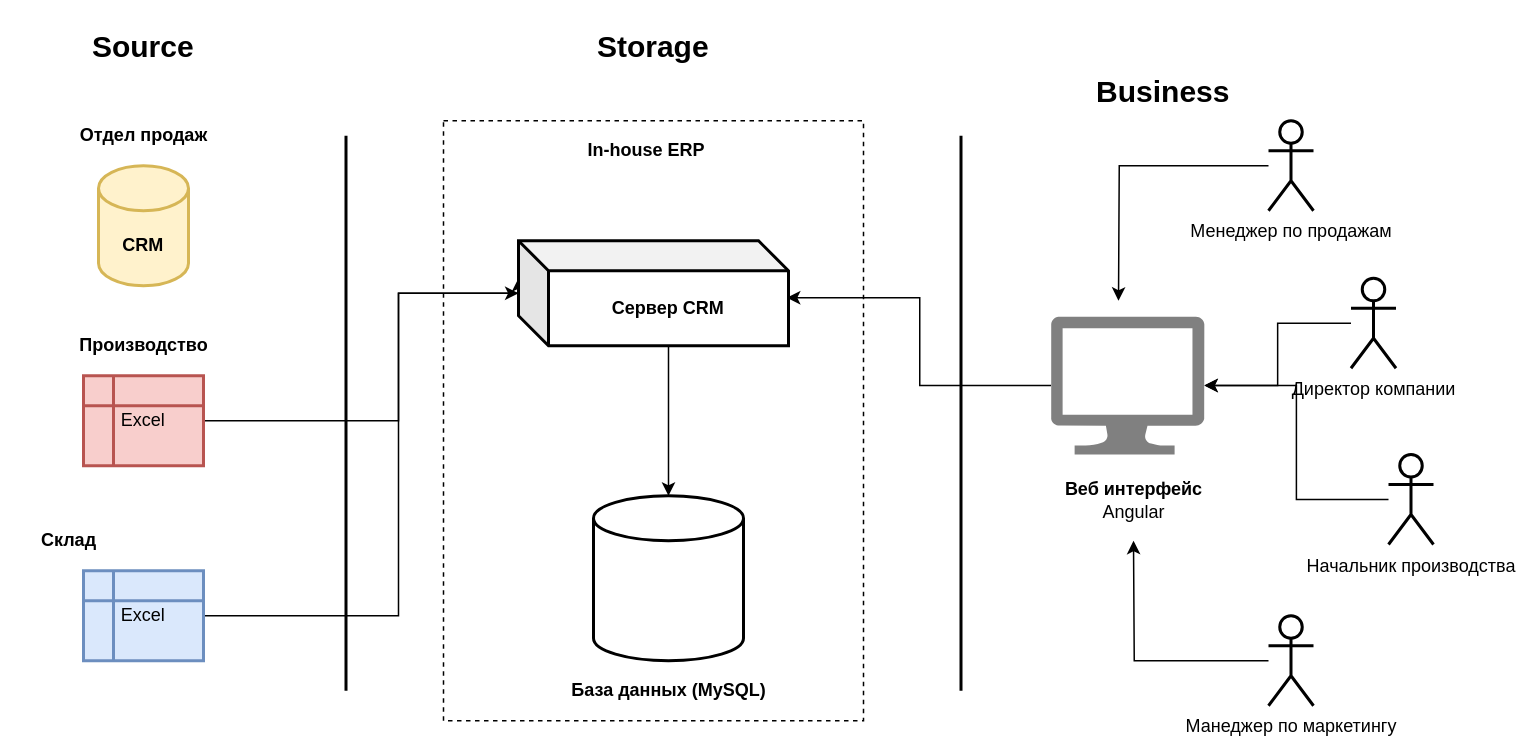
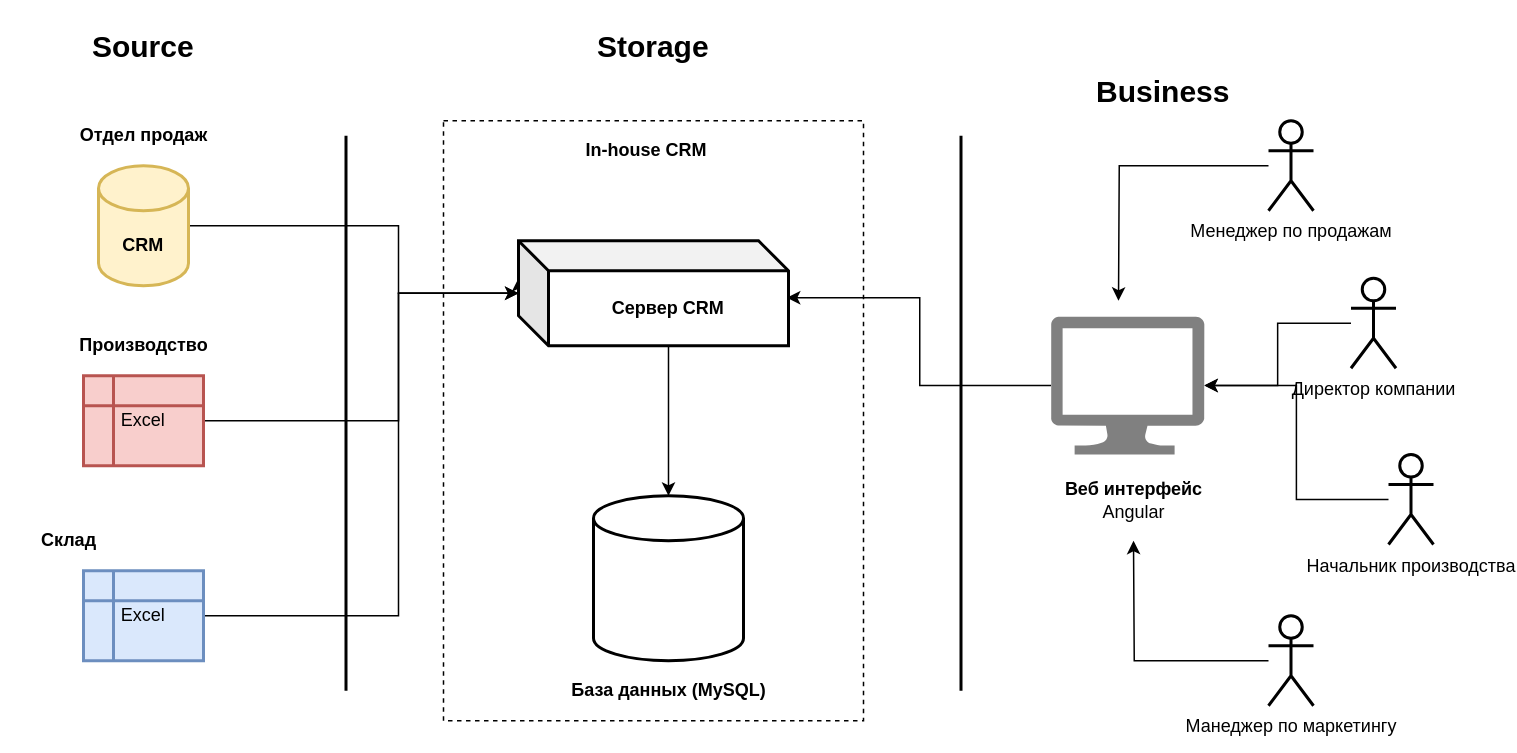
(647, 151) -> (647, 151)
none -> (325, 226)
